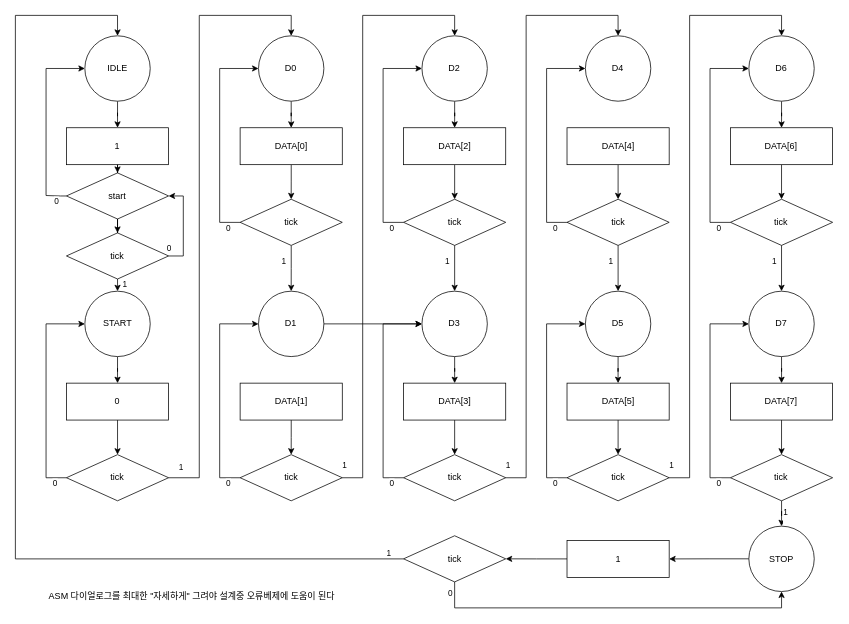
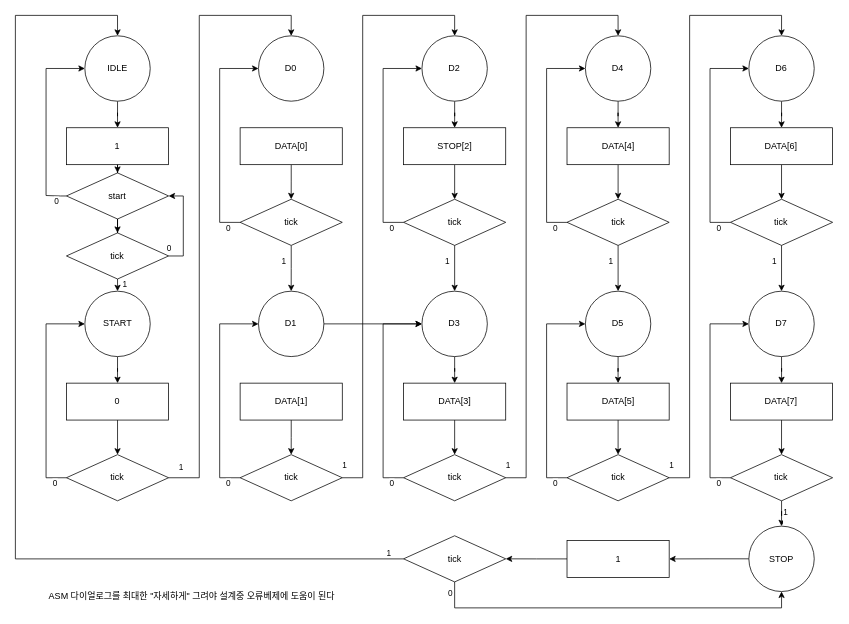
none -> (618, 113)
(291, 115) -> none
(455, 146) -> (455, 146)
